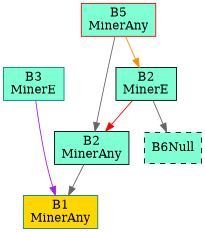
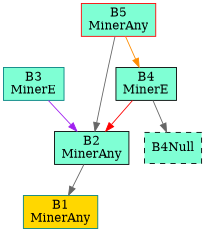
(146, 84) -> (146, 84)
(43, 144) -> (60, 113)
(173, 148) -> (173, 148)
